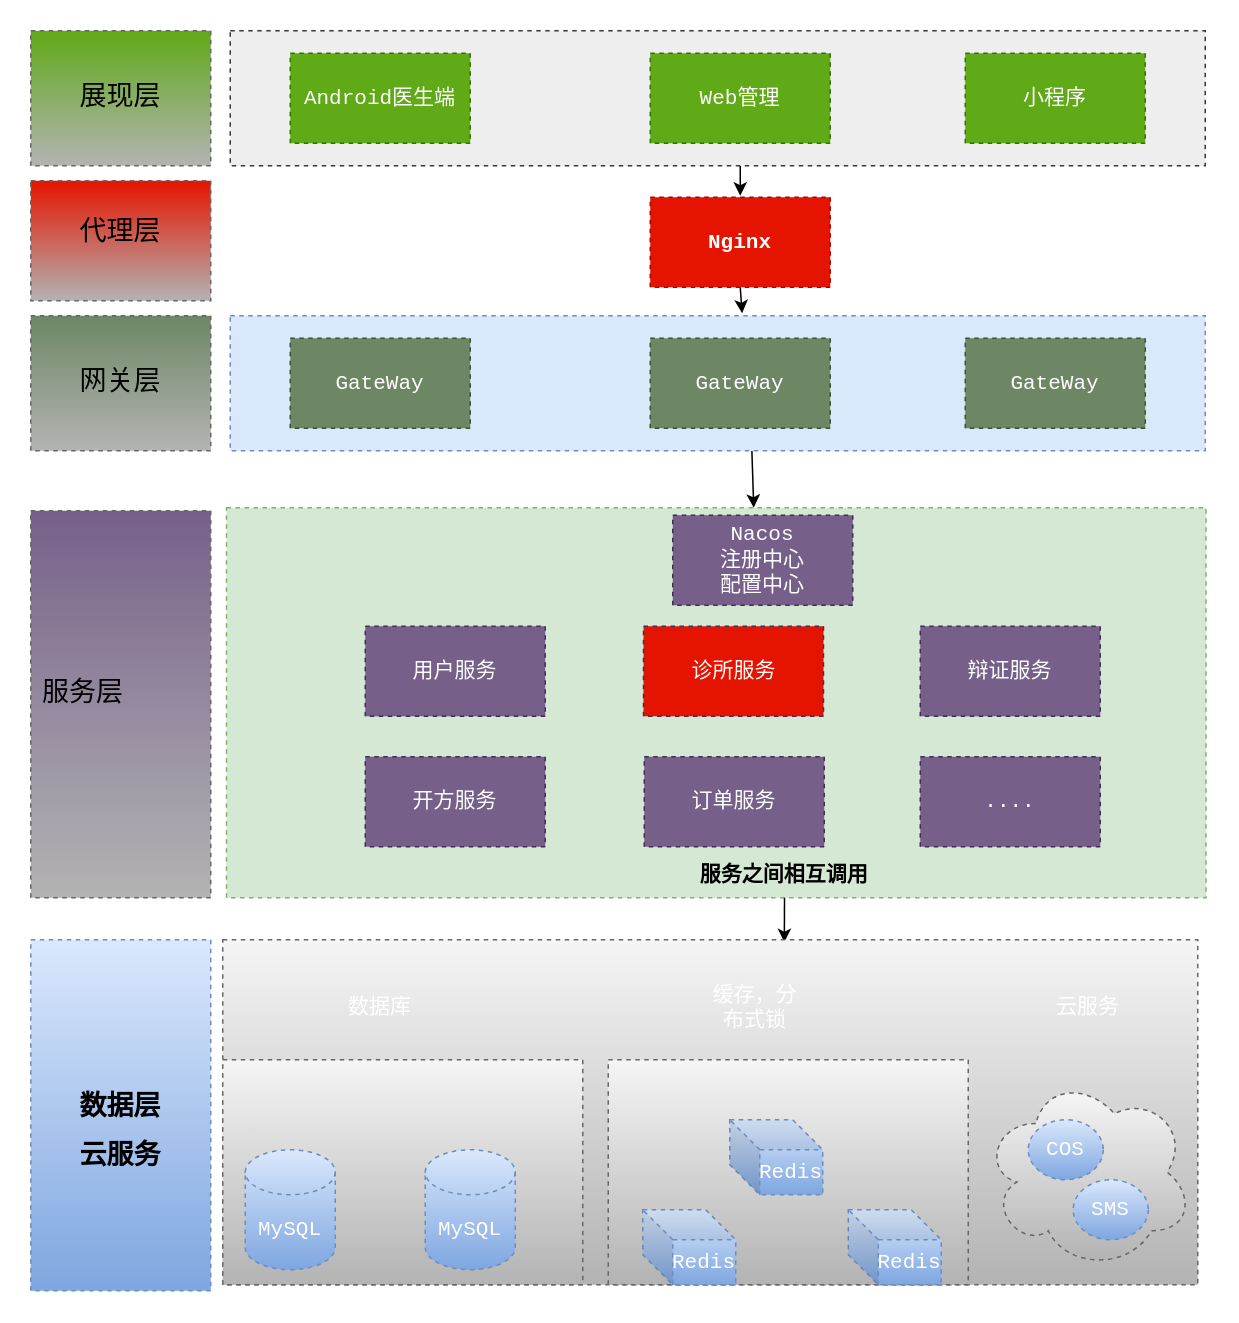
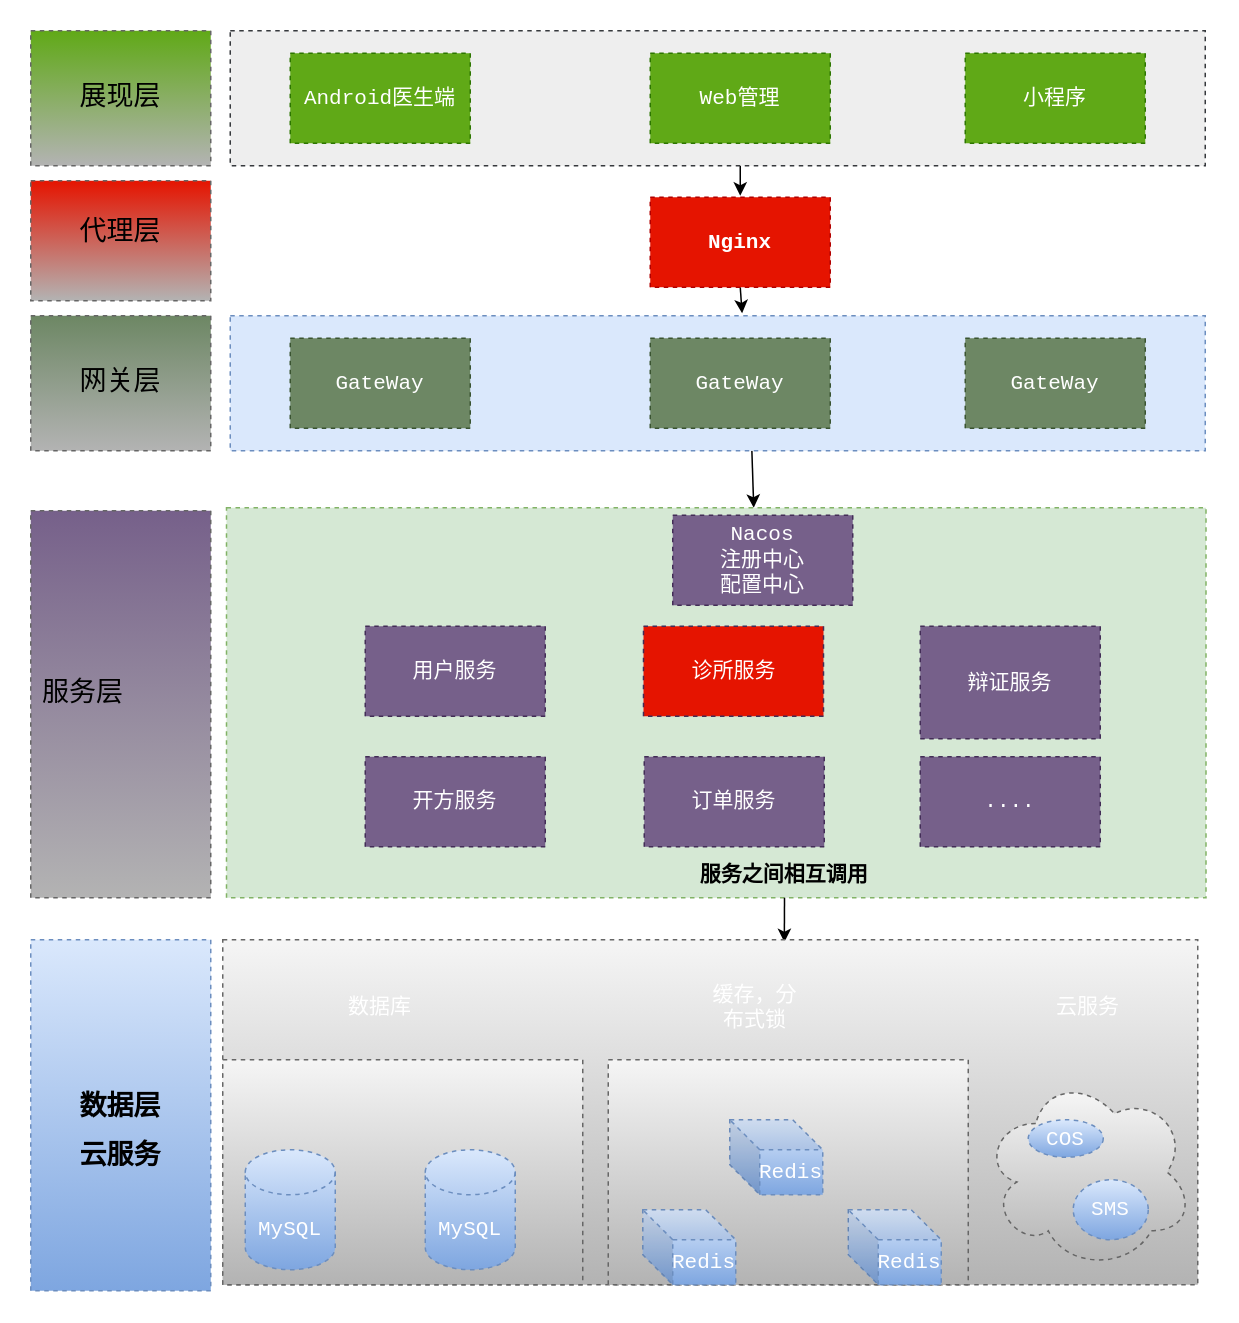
(1010, 671) -> (1010, 683)
(1066, 1150) -> (1066, 1139)
